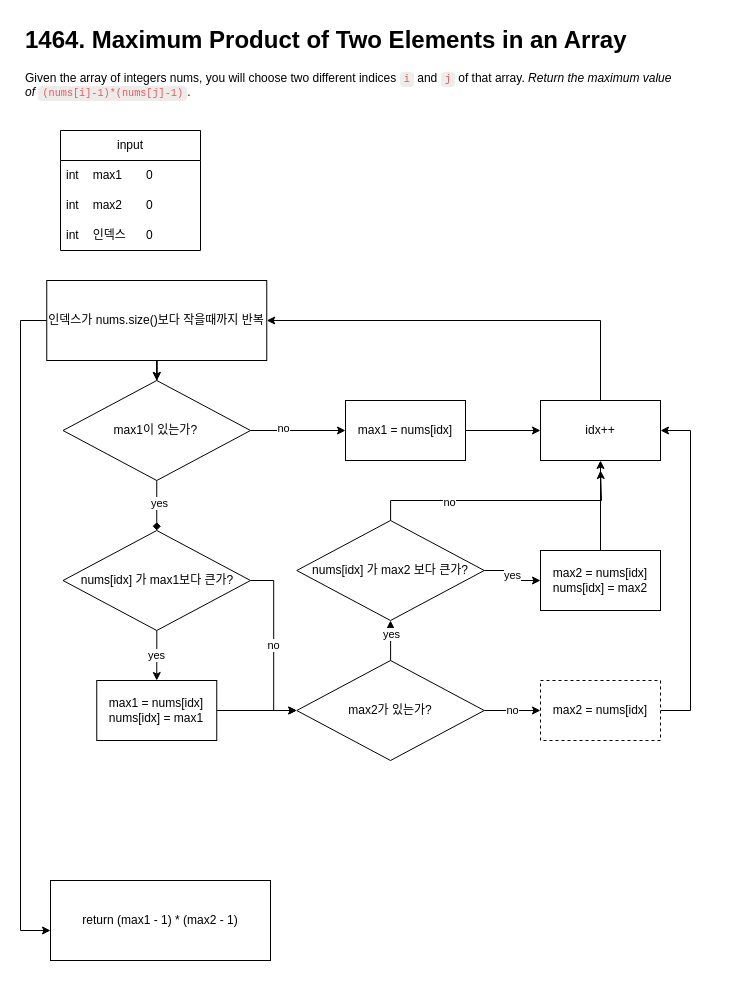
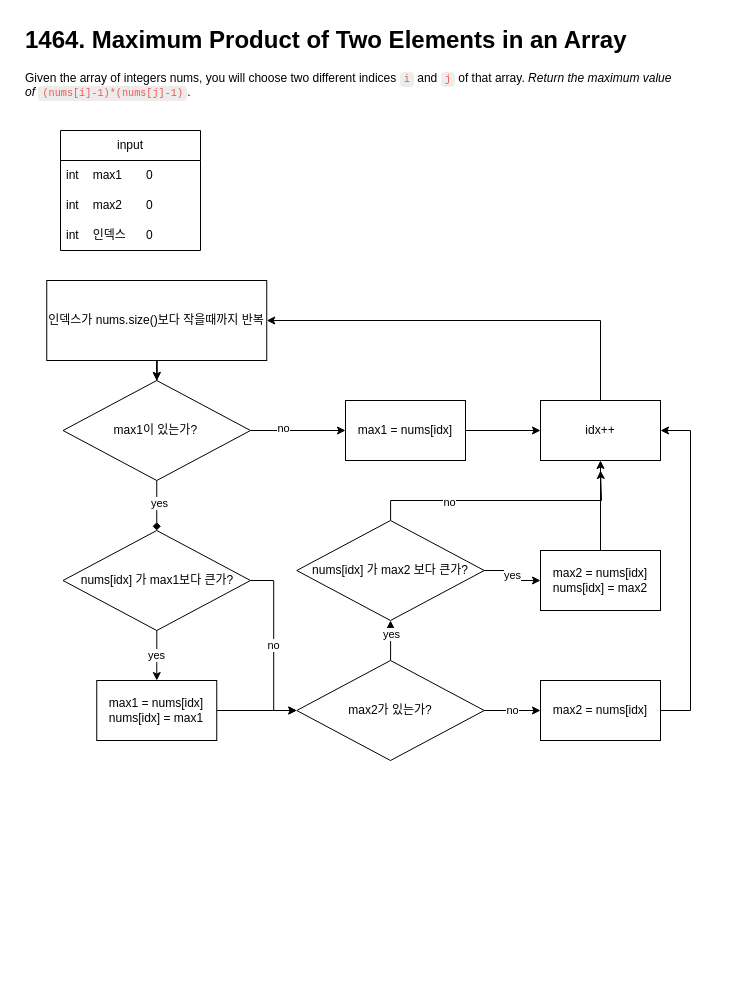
(21, 624) -> none
(601, 711) -> (601, 711)
(161, 921) -> none
